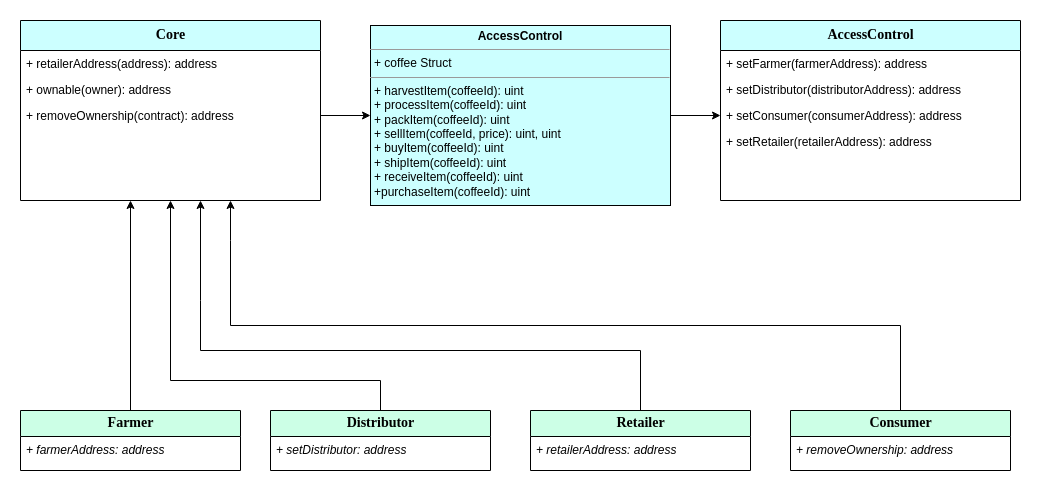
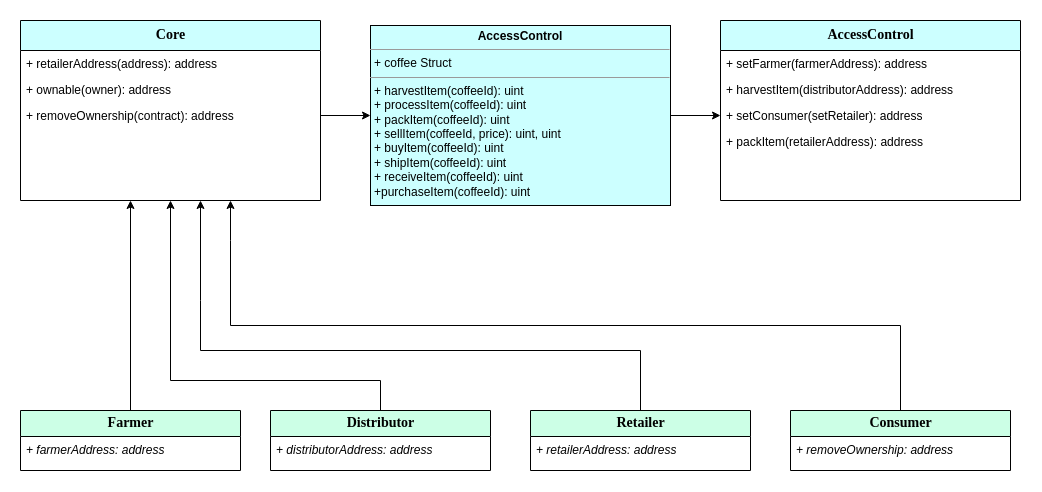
(867, 91) -> (860, 91)
(853, 117) -> (836, 117)
(847, 143) -> (840, 143)
(353, 451) -> (366, 451)
